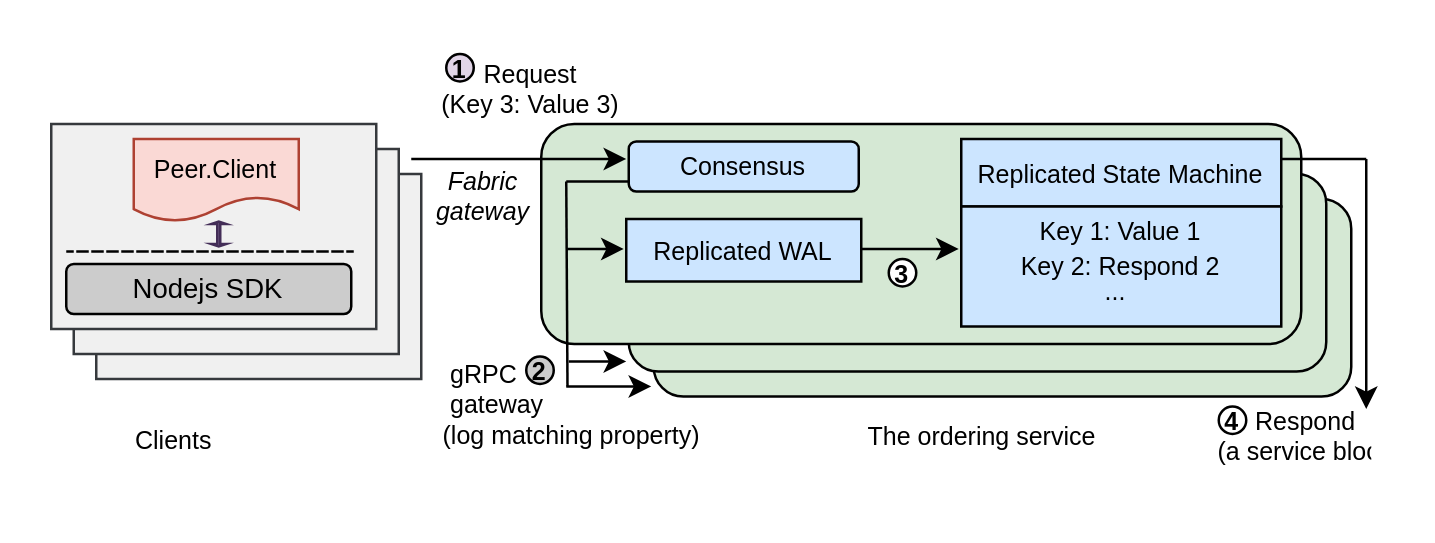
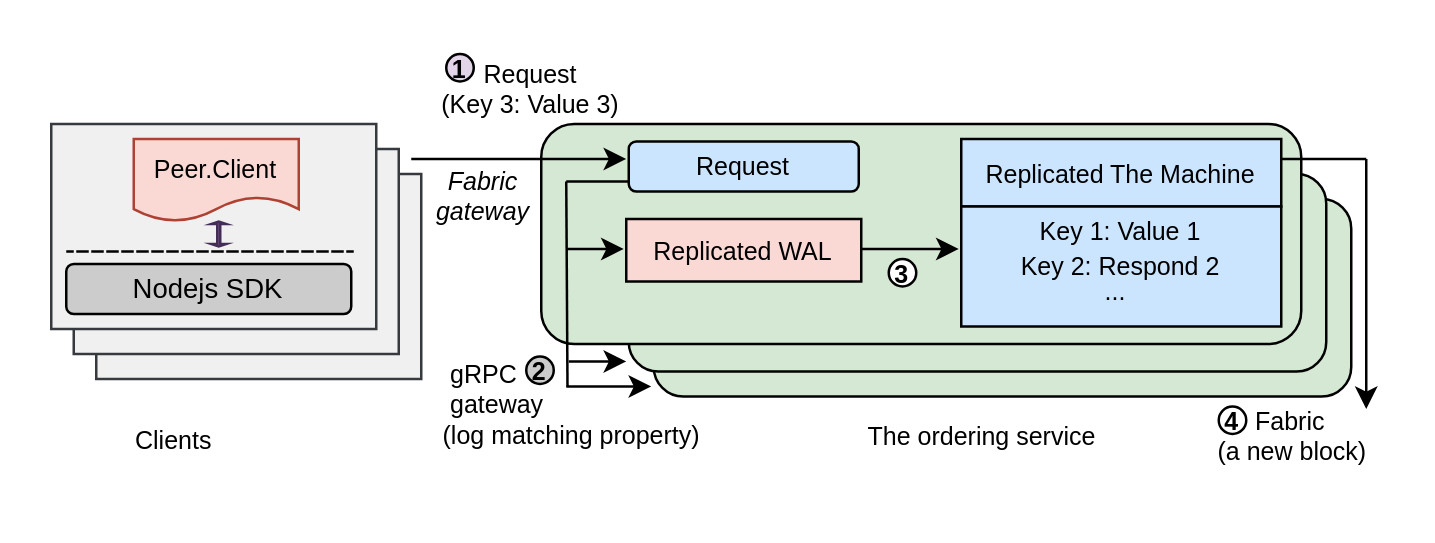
(744, 166) -> (744, 166)
(1121, 174) -> (1121, 174)
(744, 250) -> (744, 250)
(1304, 422) -> (1294, 422)
(1324, 452) -> (1299, 452)
